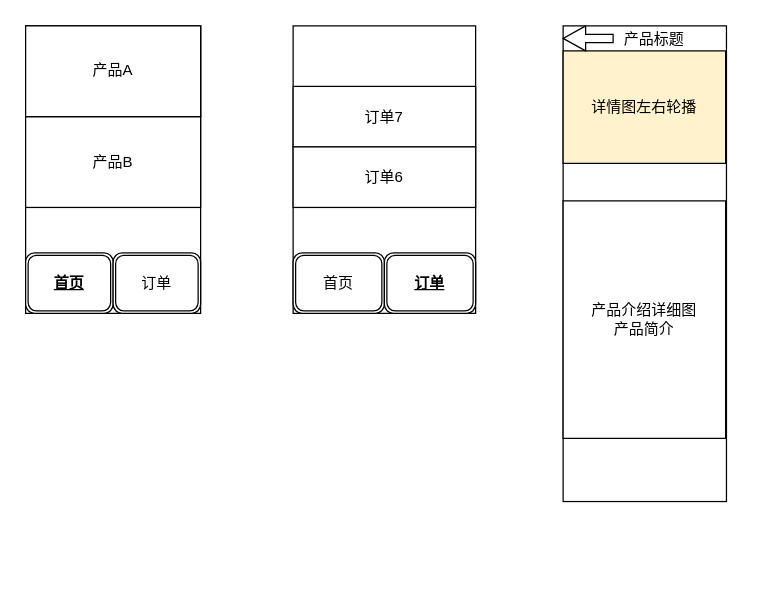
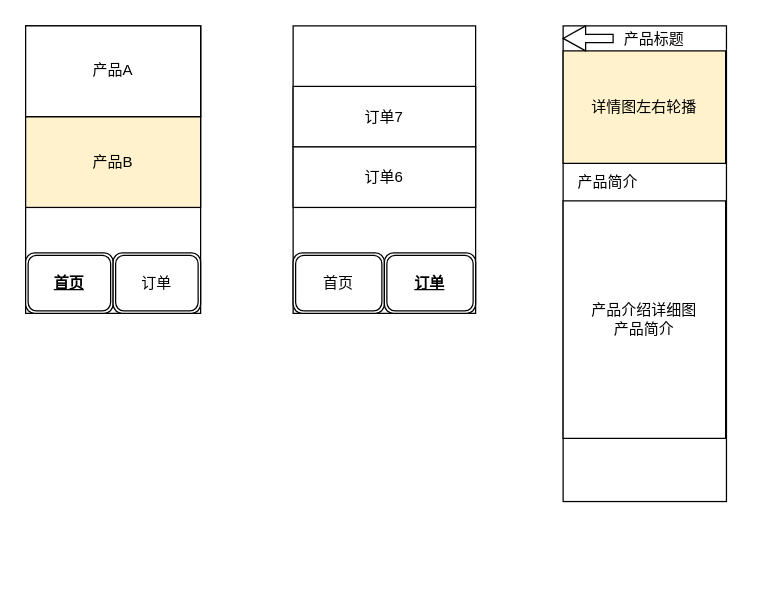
(113, 162) -> (113, 162)
none -> (644, 182)
